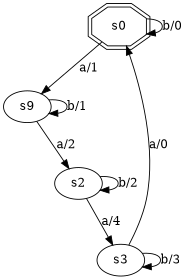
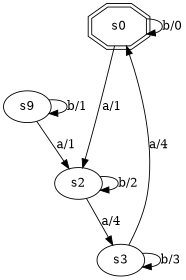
(75, 65) -> (100, 103)
(66, 145) -> (66, 145)
(159, 145) -> (159, 145)
